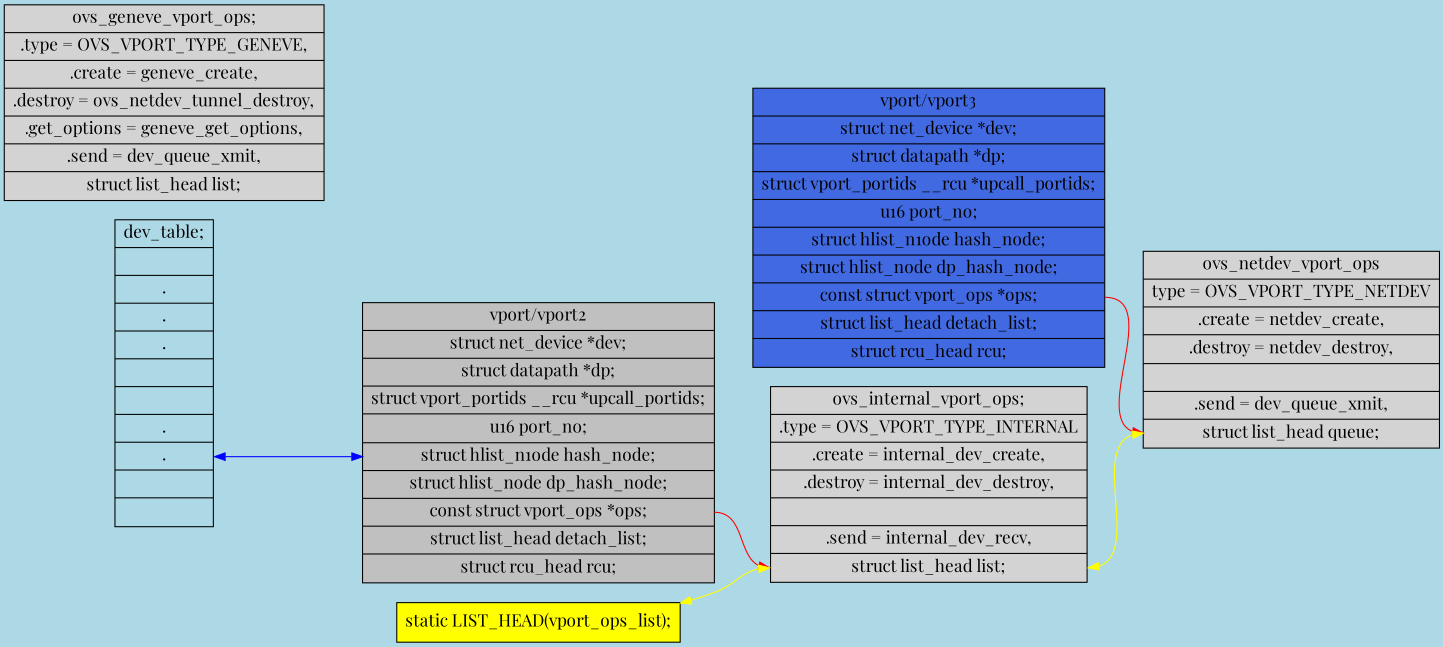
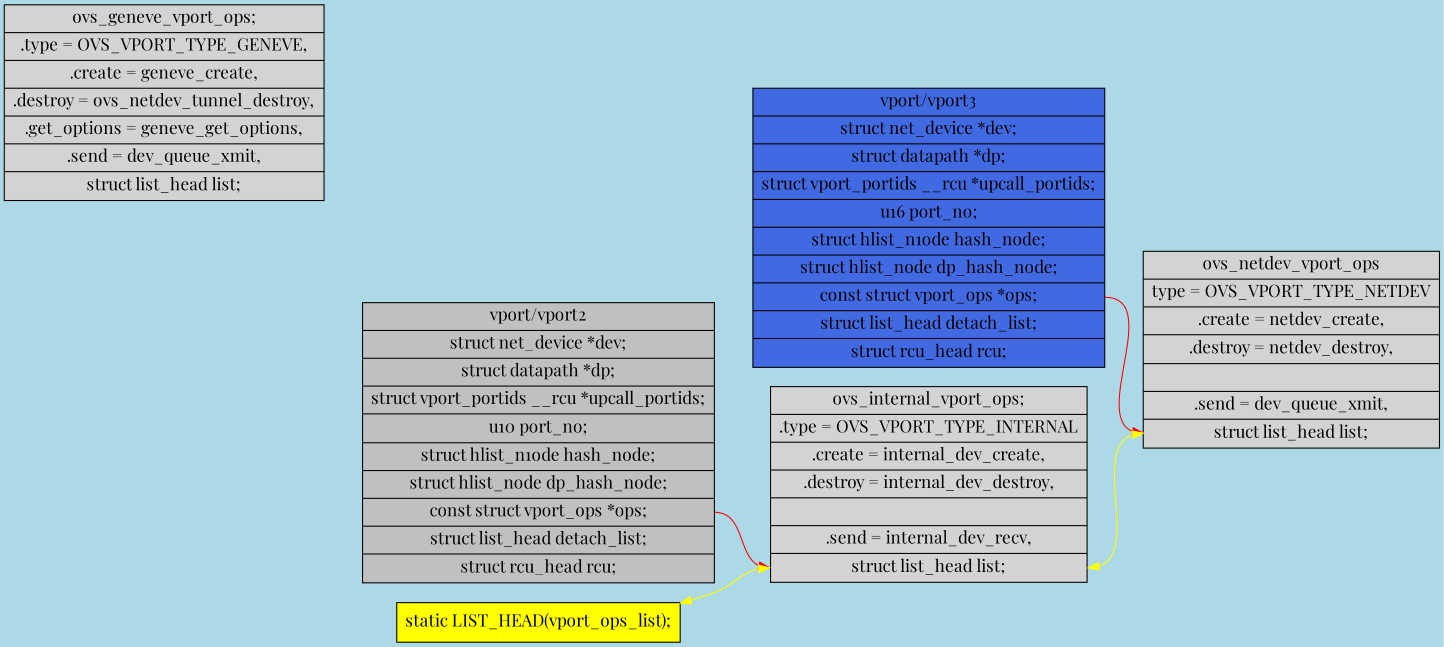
(164, 373) -> none
(538, 427) -> (538, 427)
(1291, 433) -> (1291, 433)
